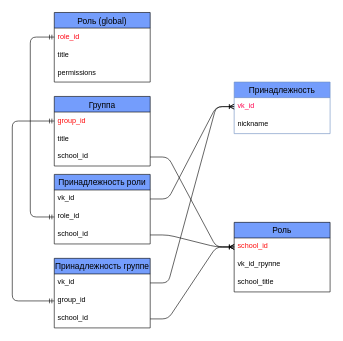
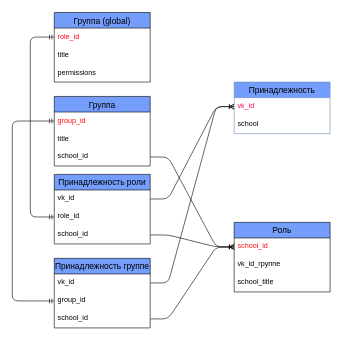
(102, 21) -> (102, 21)
(253, 124) -> (249, 124)
